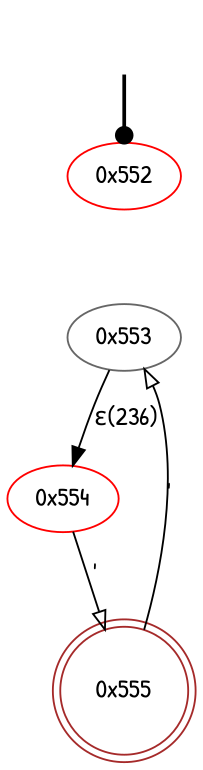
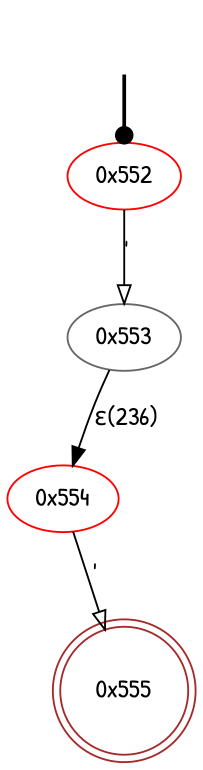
(166, 508) -> (124, 247)
